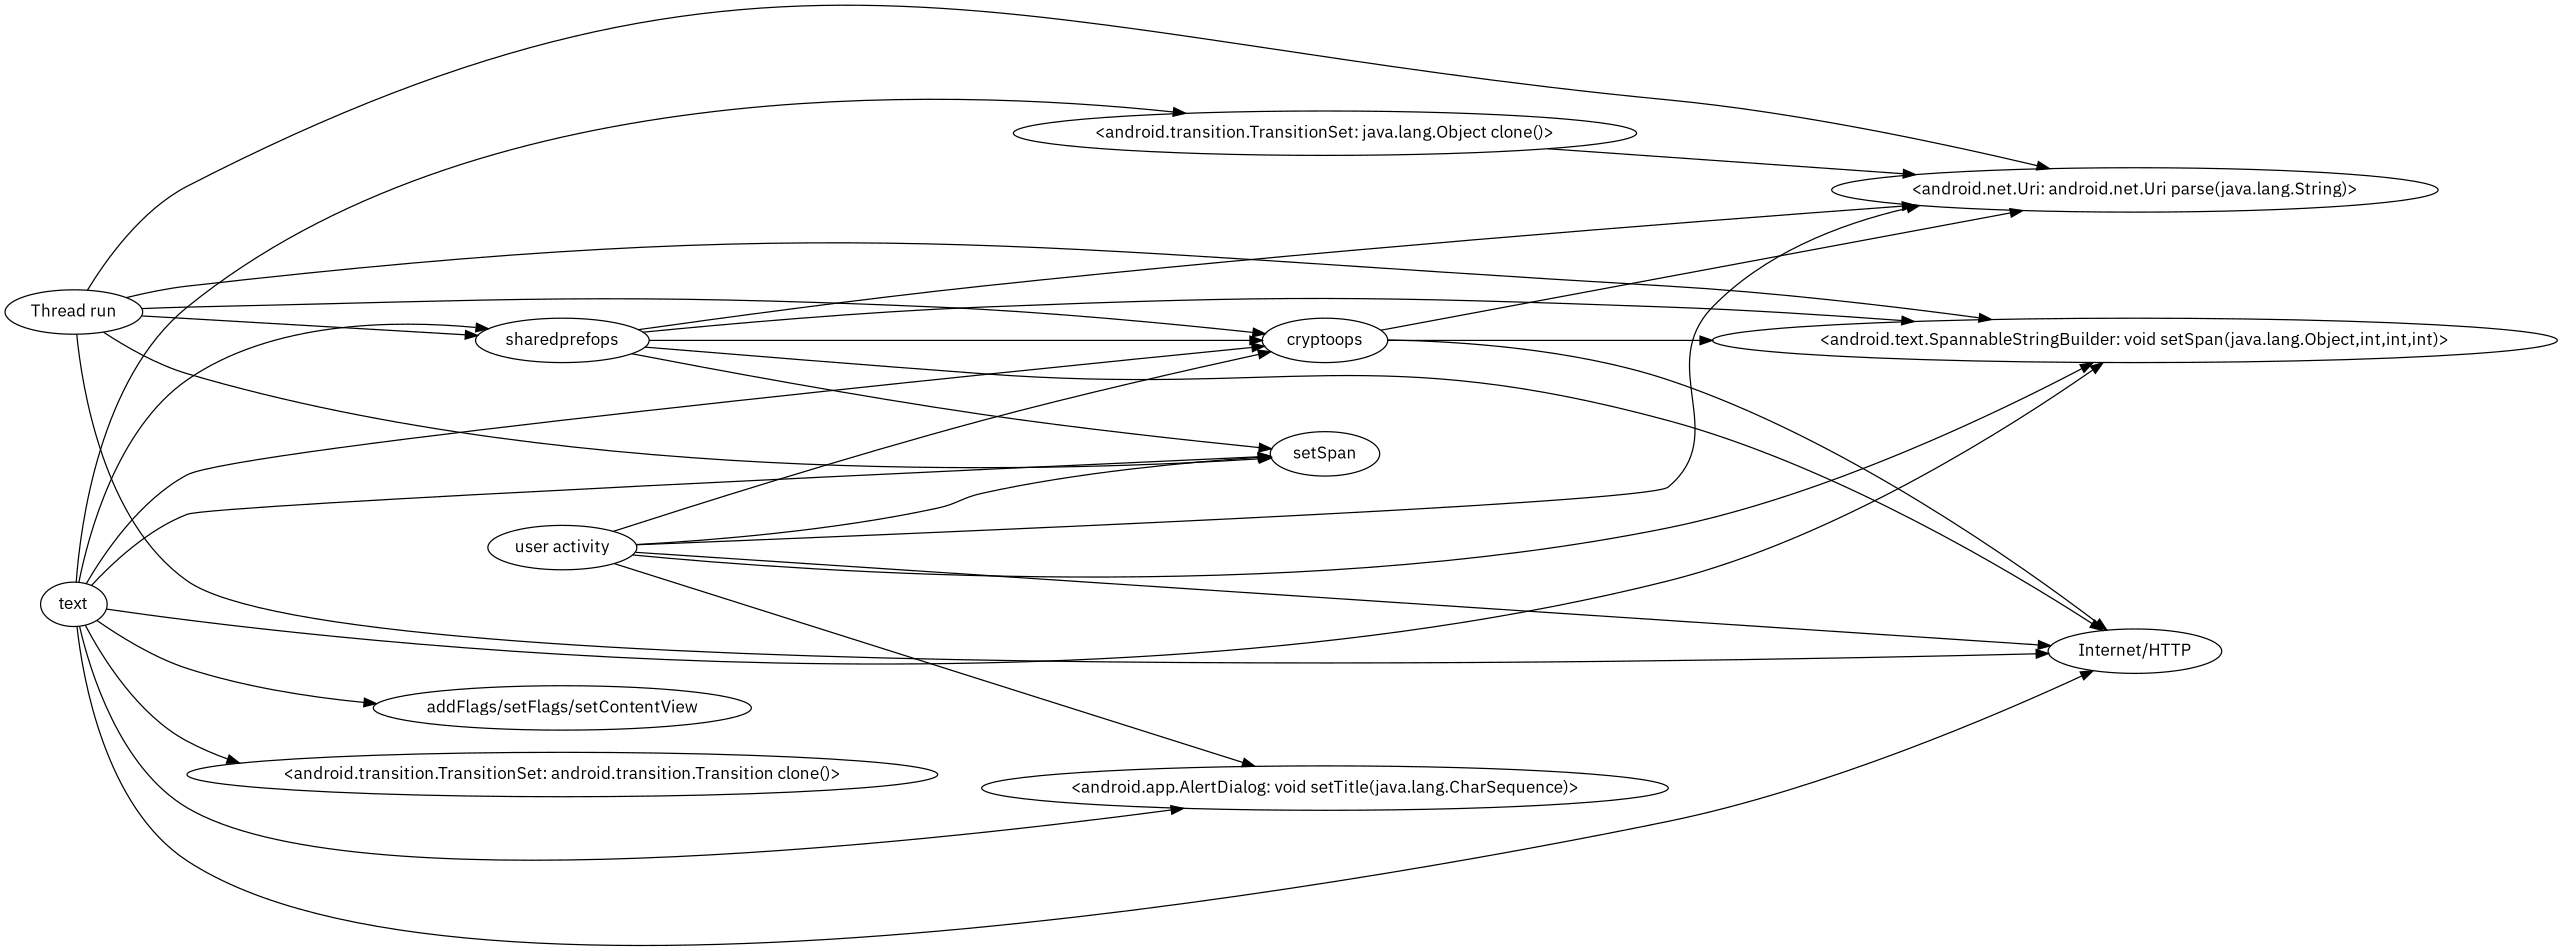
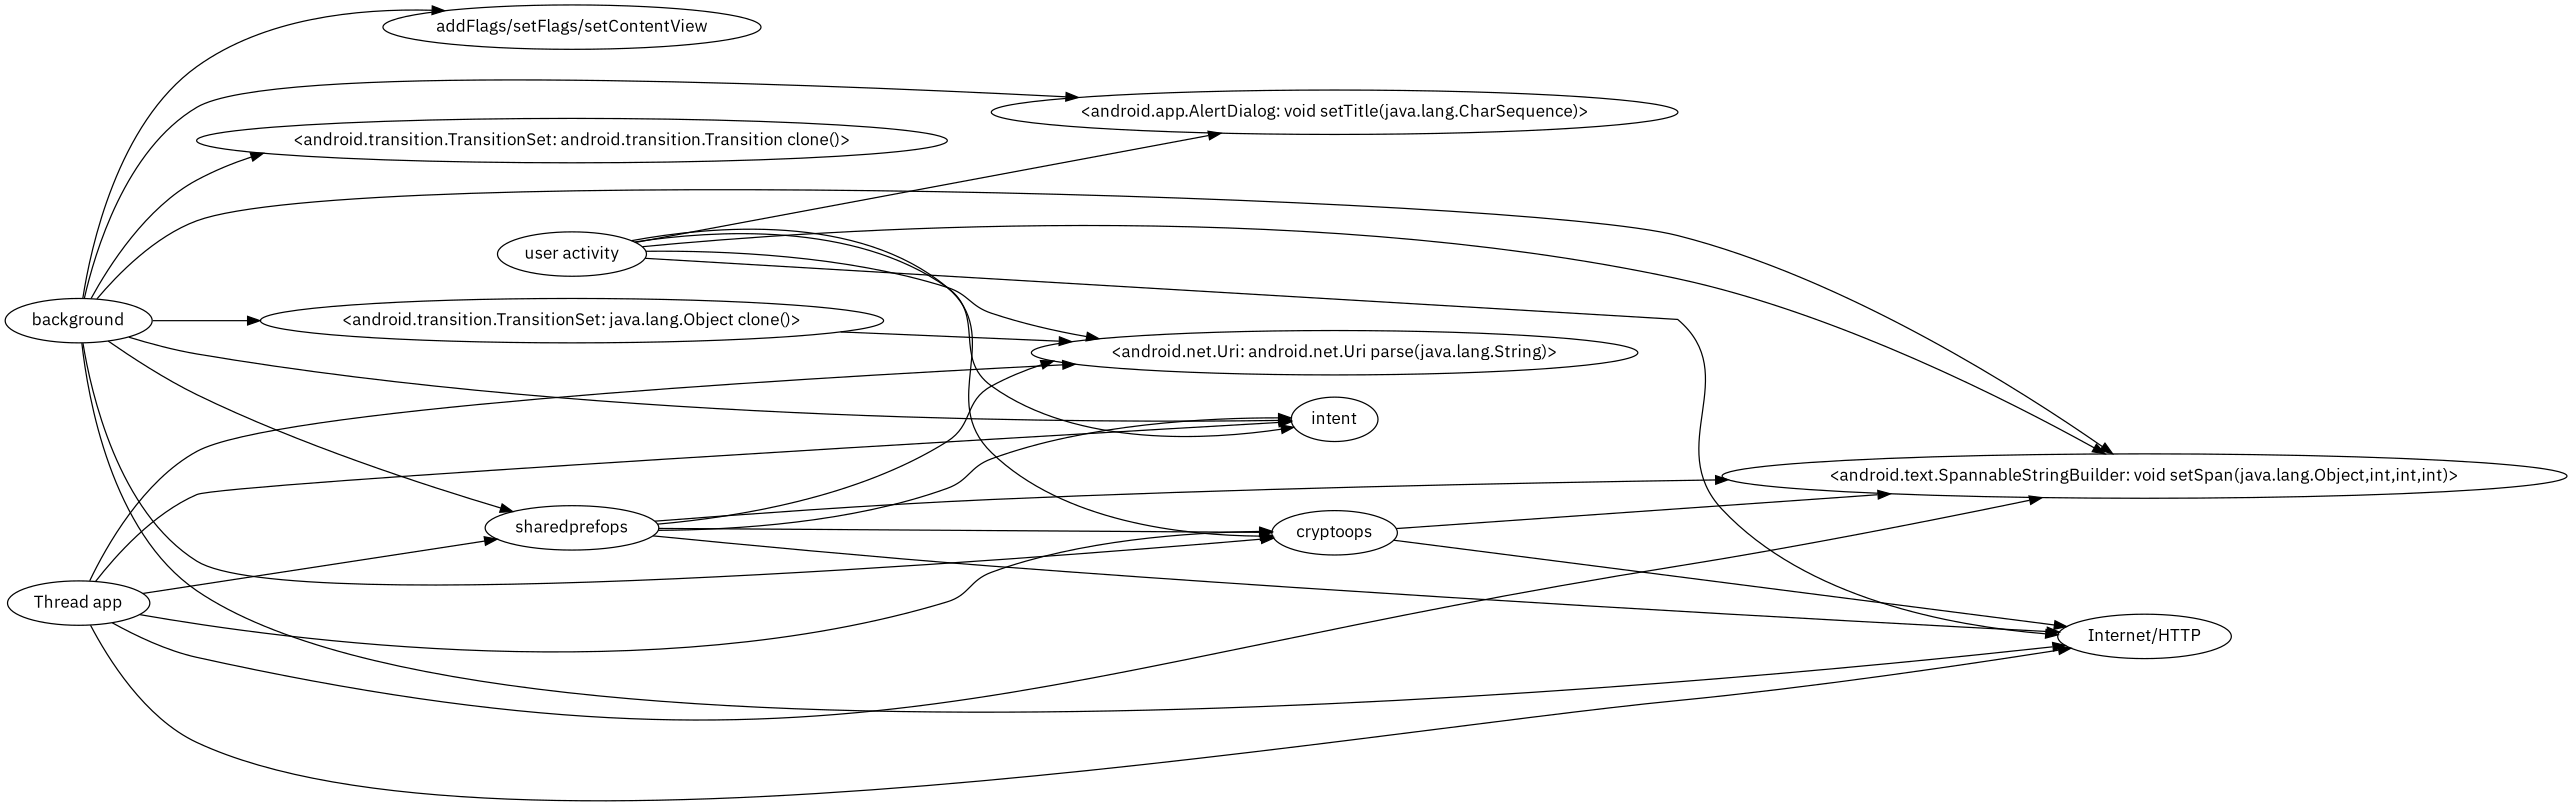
(1695, 272) -> none
(74, 312) -> (79, 603)
(1325, 454) -> (1335, 419)
(74, 604) -> (79, 321)
